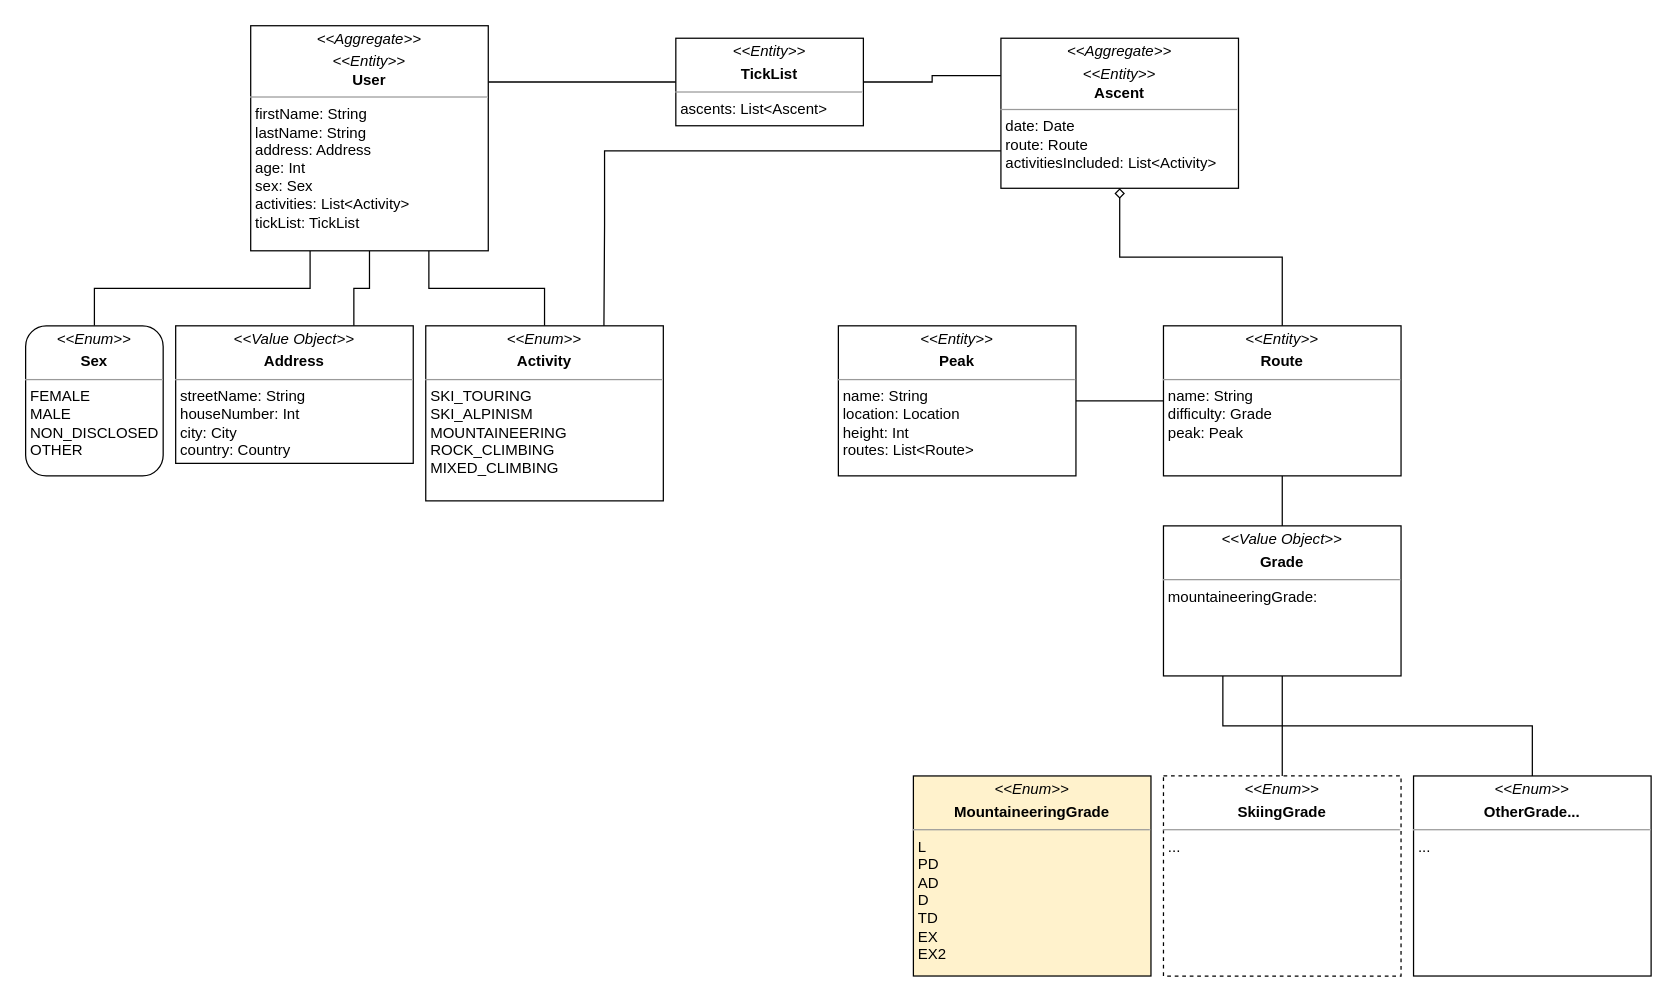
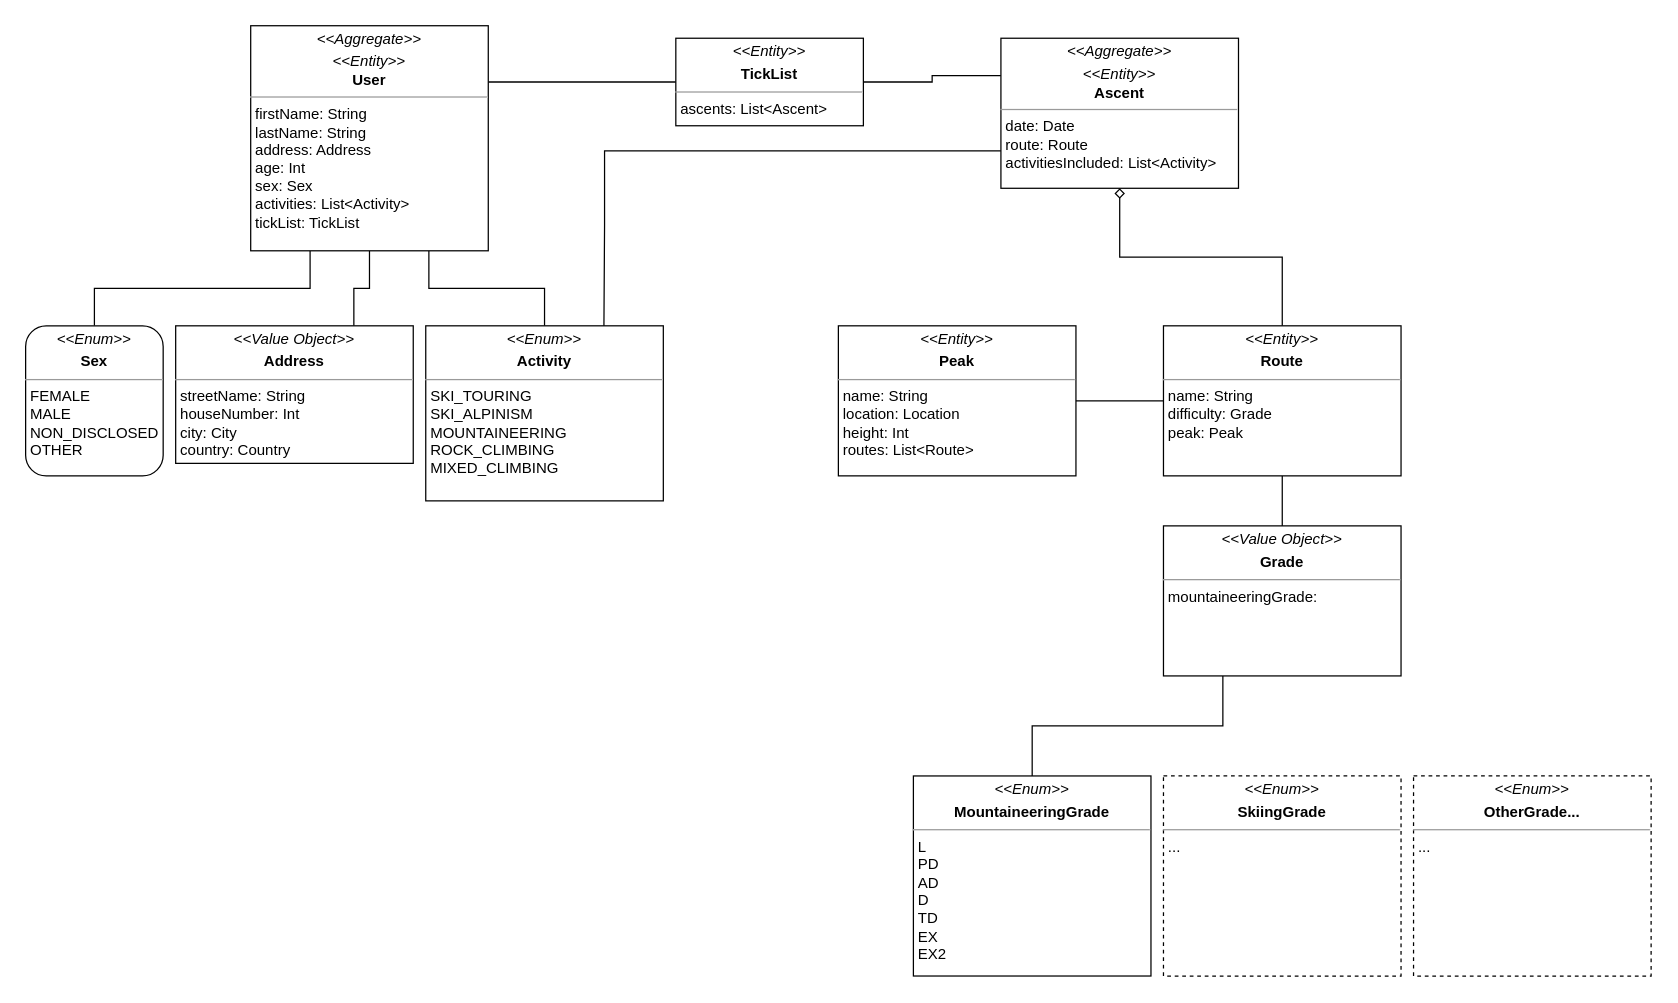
(1401, 726) -> (1104, 726)
(1282, 728) -> none
(1032, 876) -> (1032, 876)
(1532, 876) -> (1532, 876)
